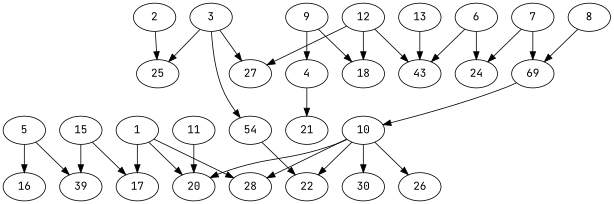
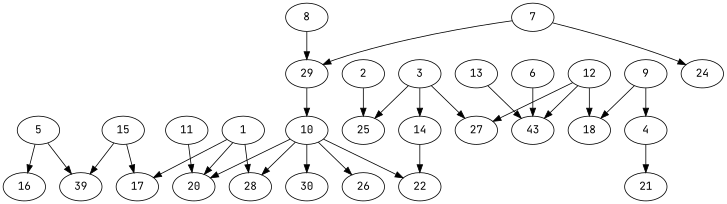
(476, 42) -> none
(533, 74) -> (307, 74)
(250, 130) -> (420, 130)
